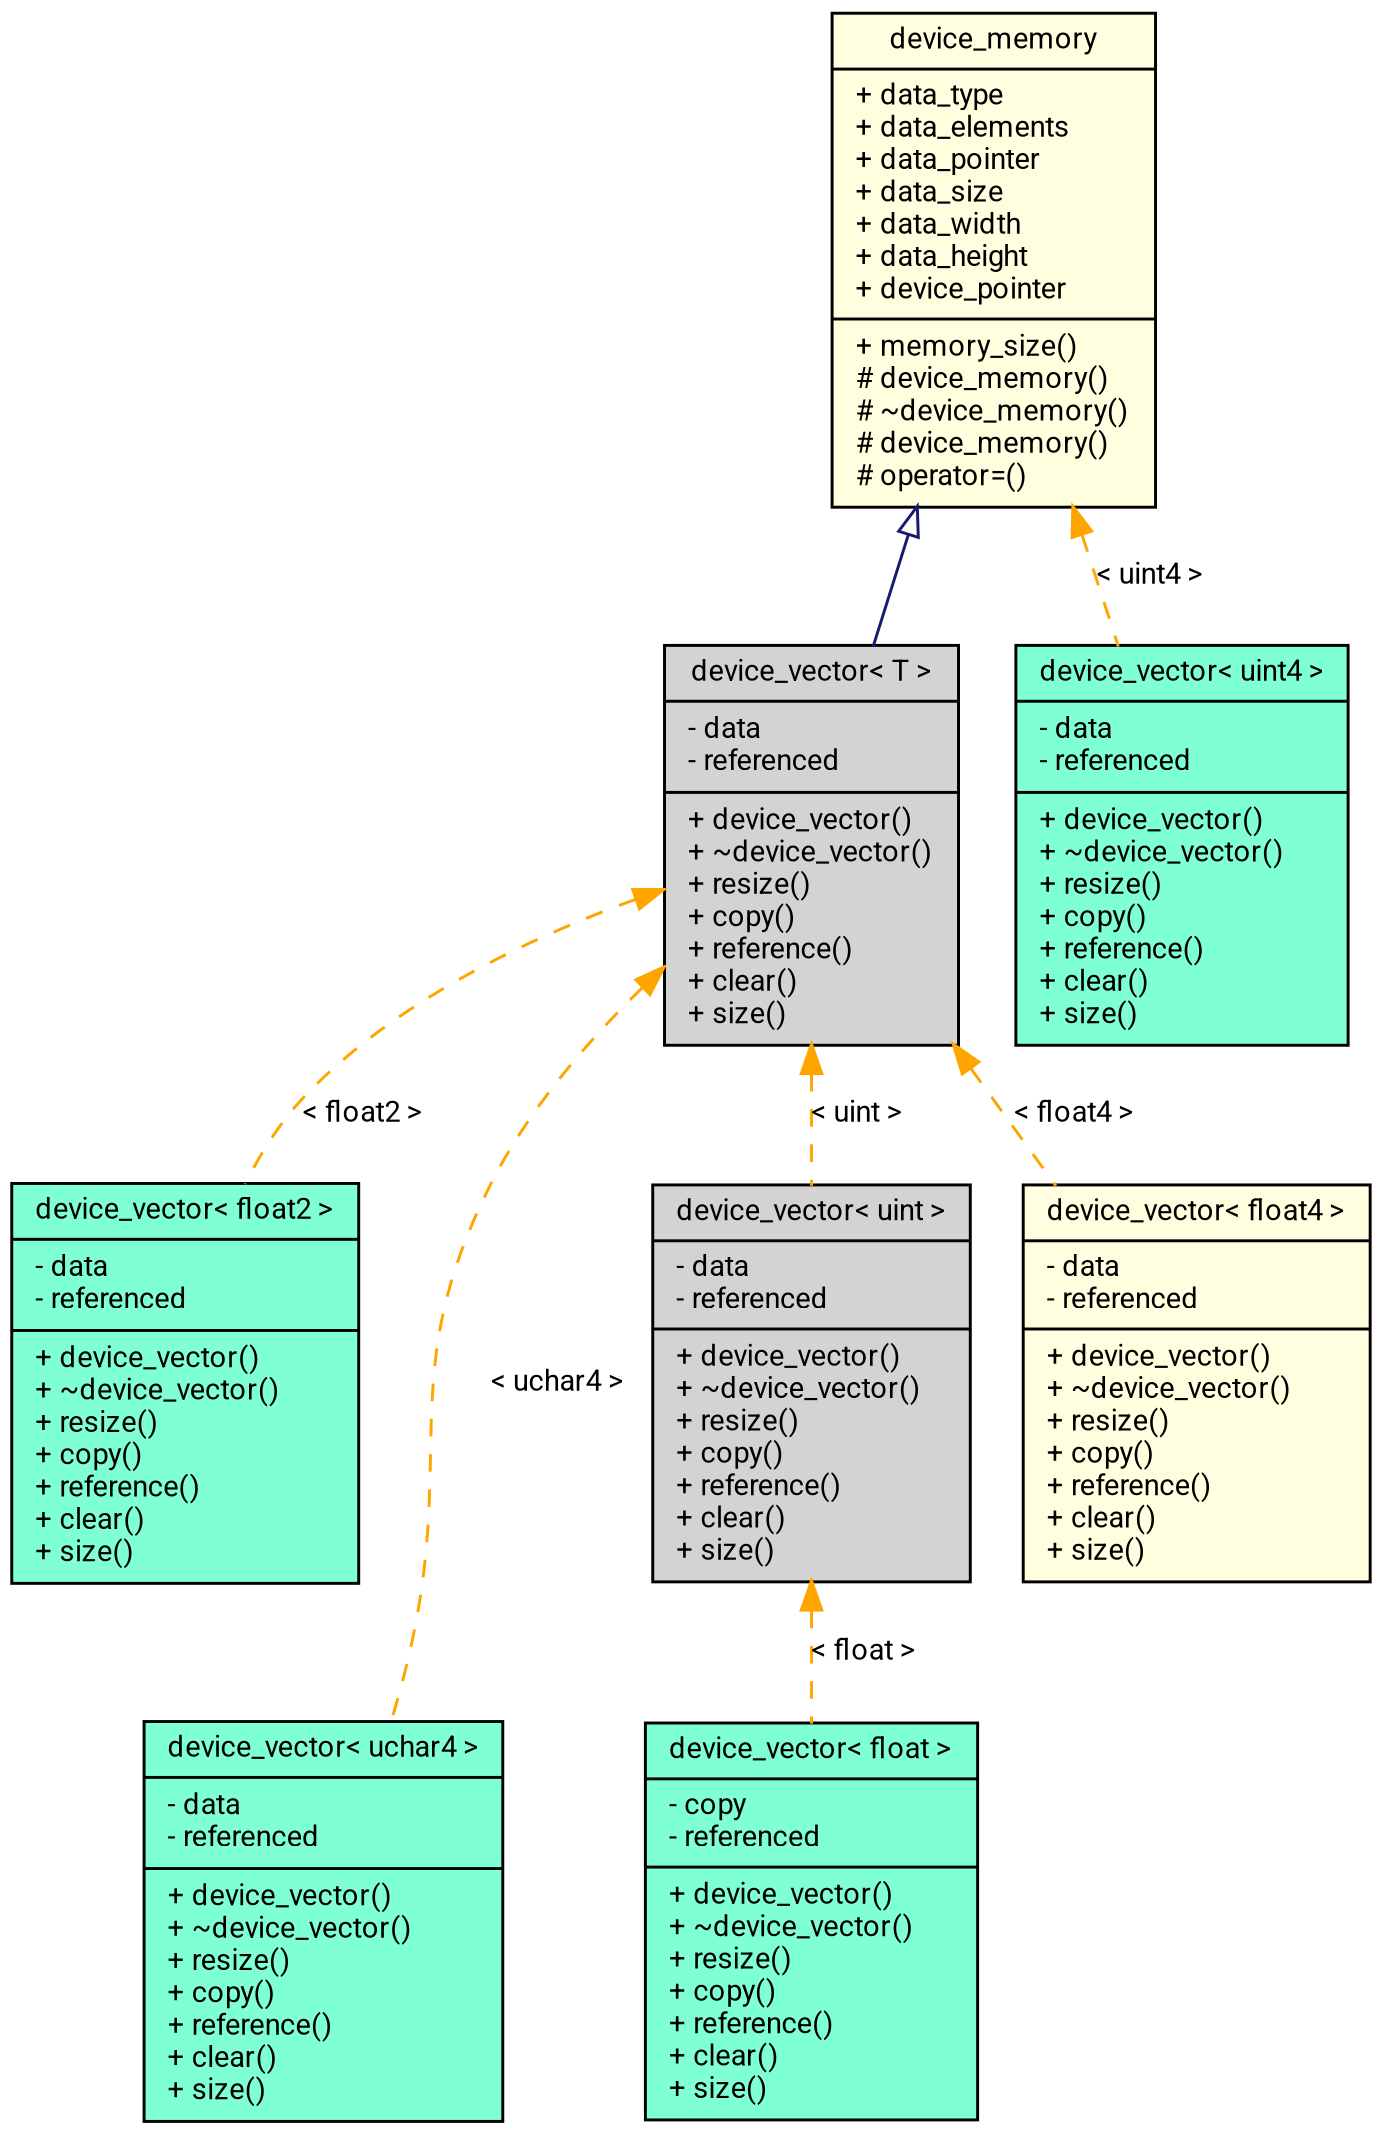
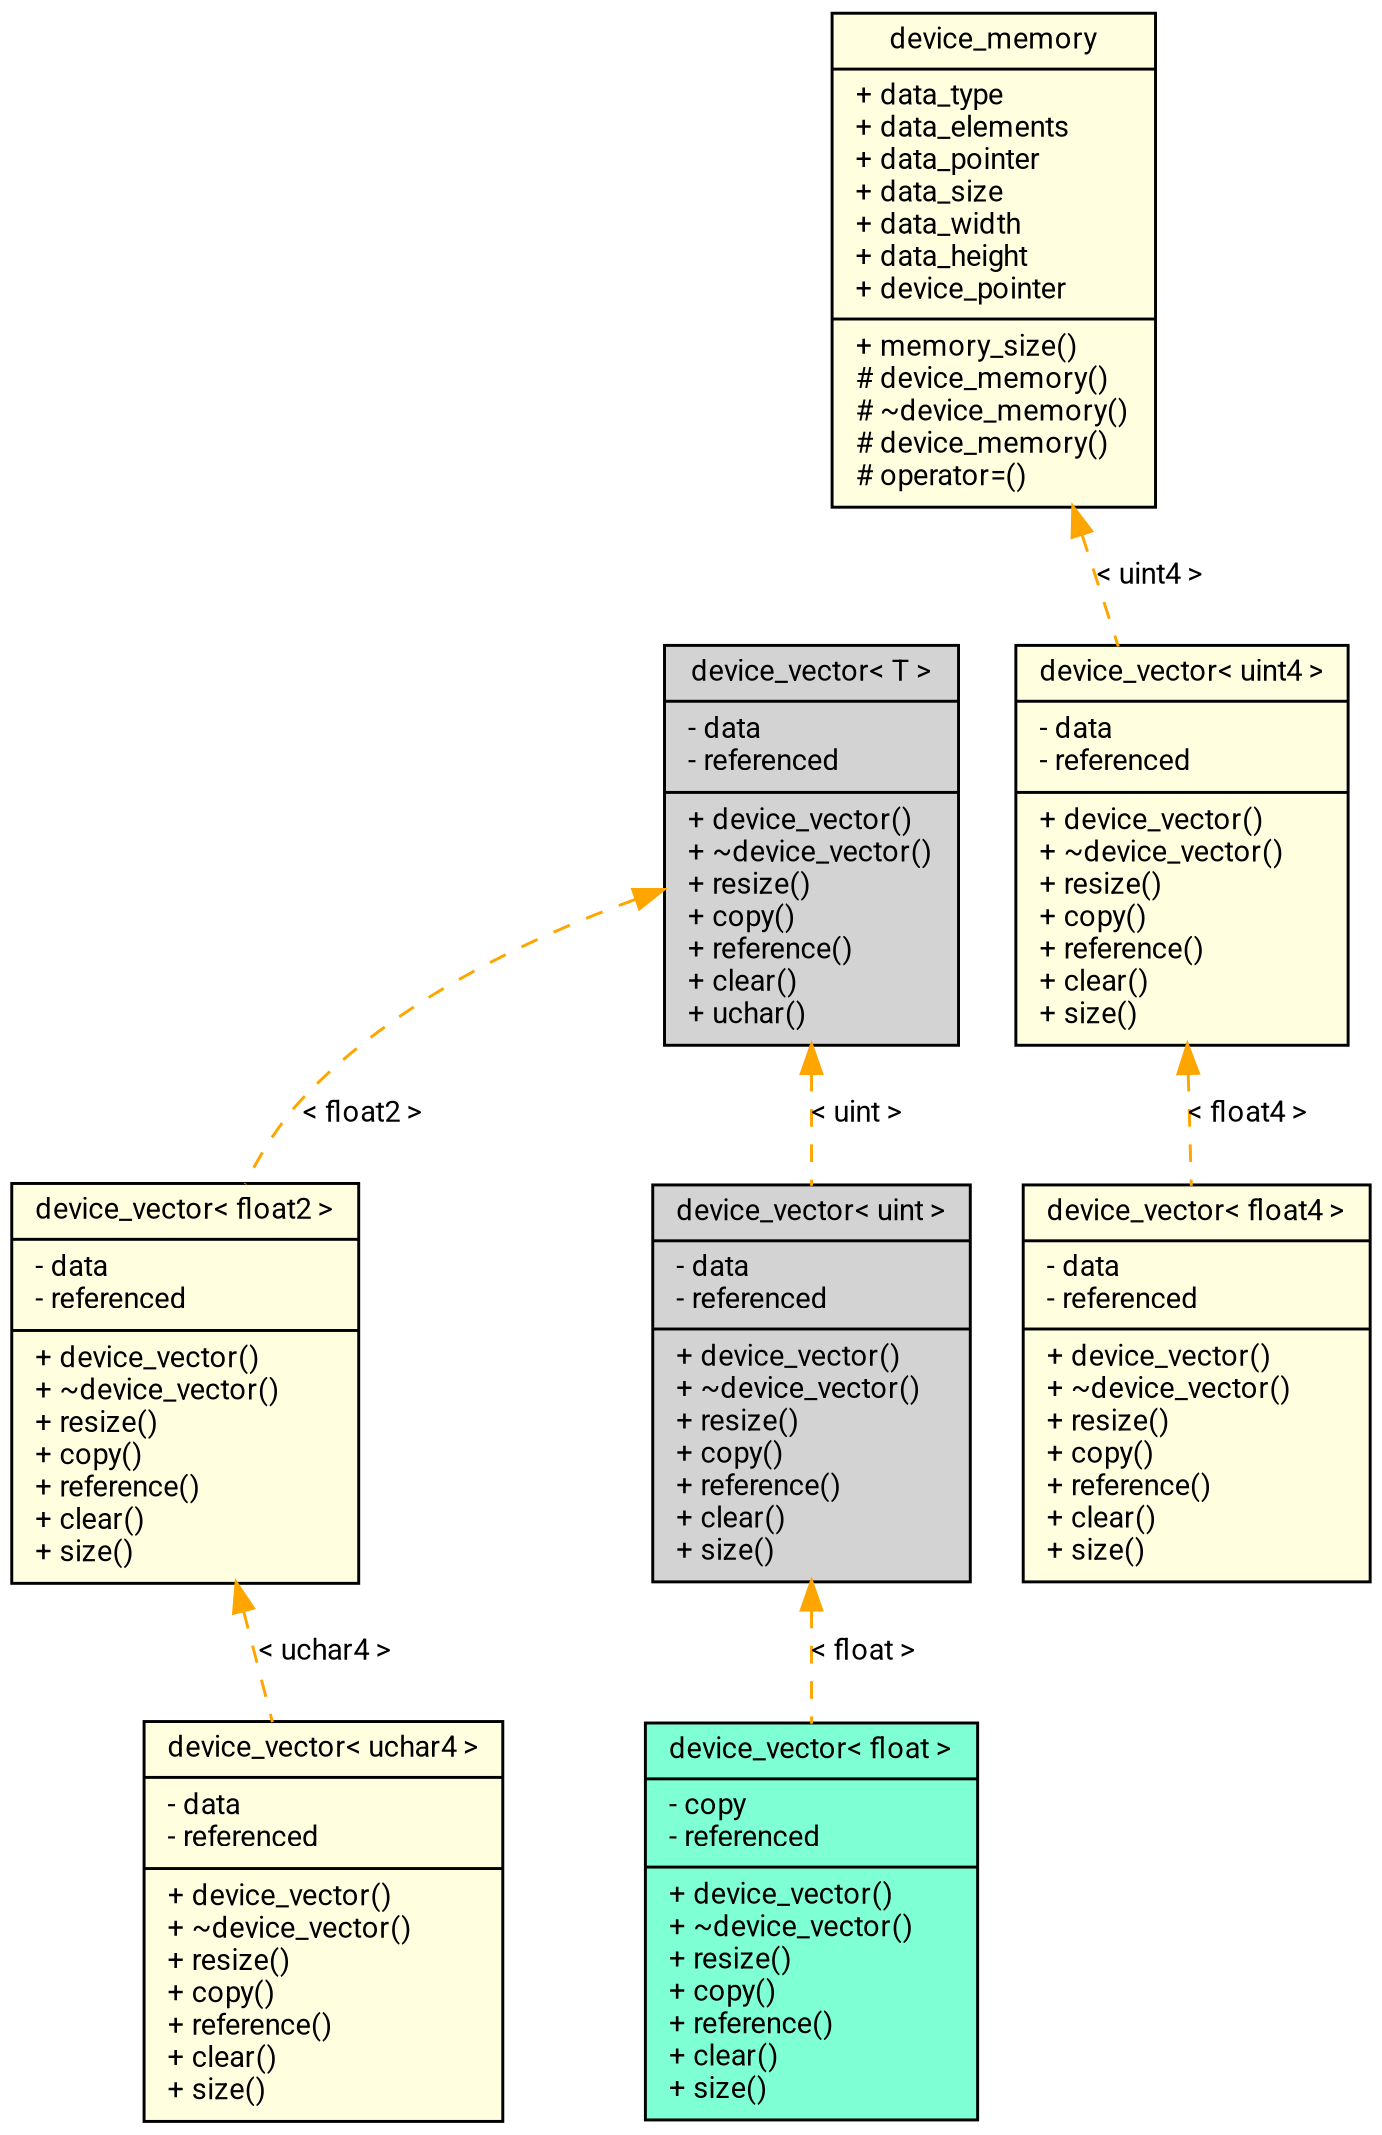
(891, 591) -> none
(1182, 845) -> (1182, 845)
(738, 1014) -> (748, 1014)
(1013, 1127) -> (1190, 1130)
(441, 1327) -> (258, 1667)
(185, 1383) -> (185, 1383)
(323, 1921) -> (323, 1921)
